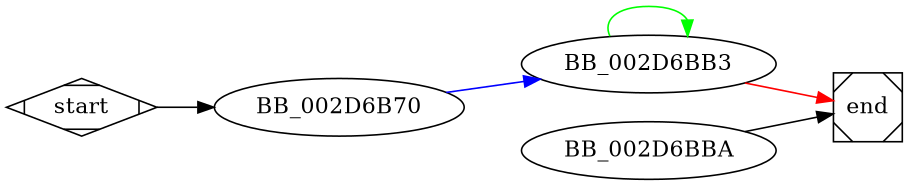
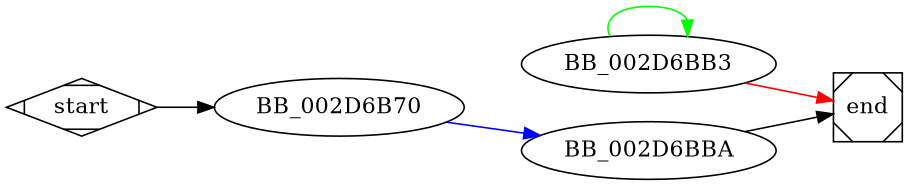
(485, 87) -> (485, 128)
